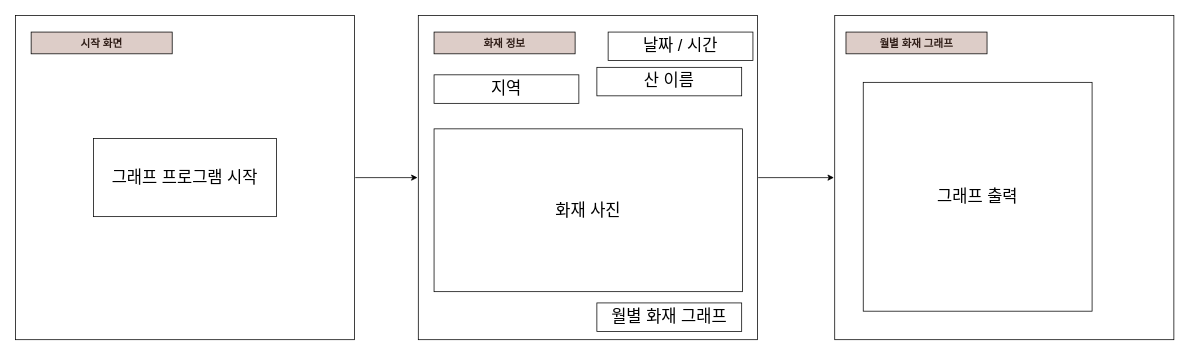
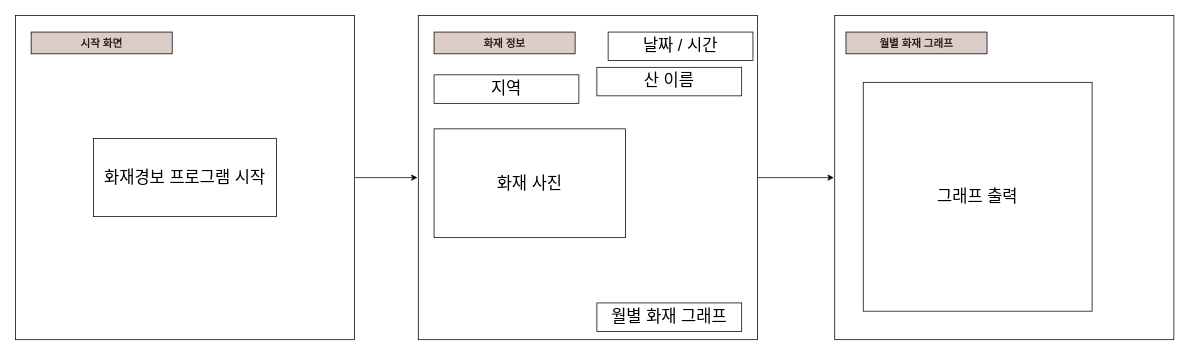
(185, 177) -> (185, 177)
(588, 210) -> (530, 183)
